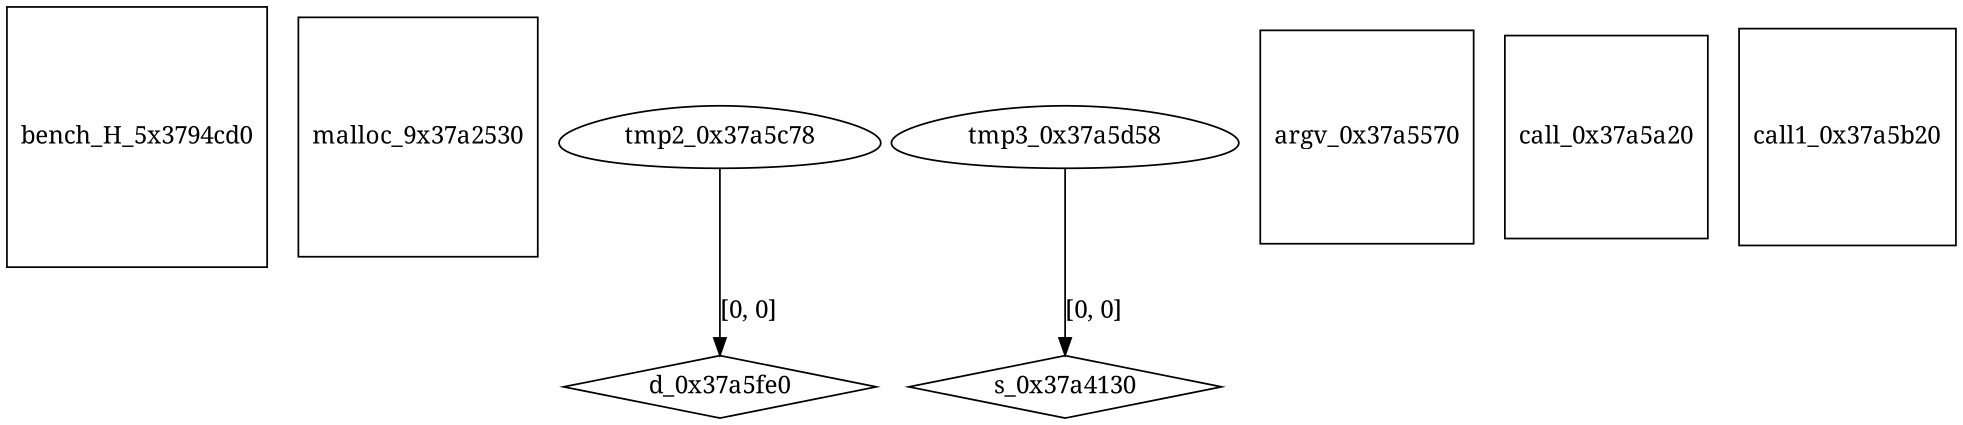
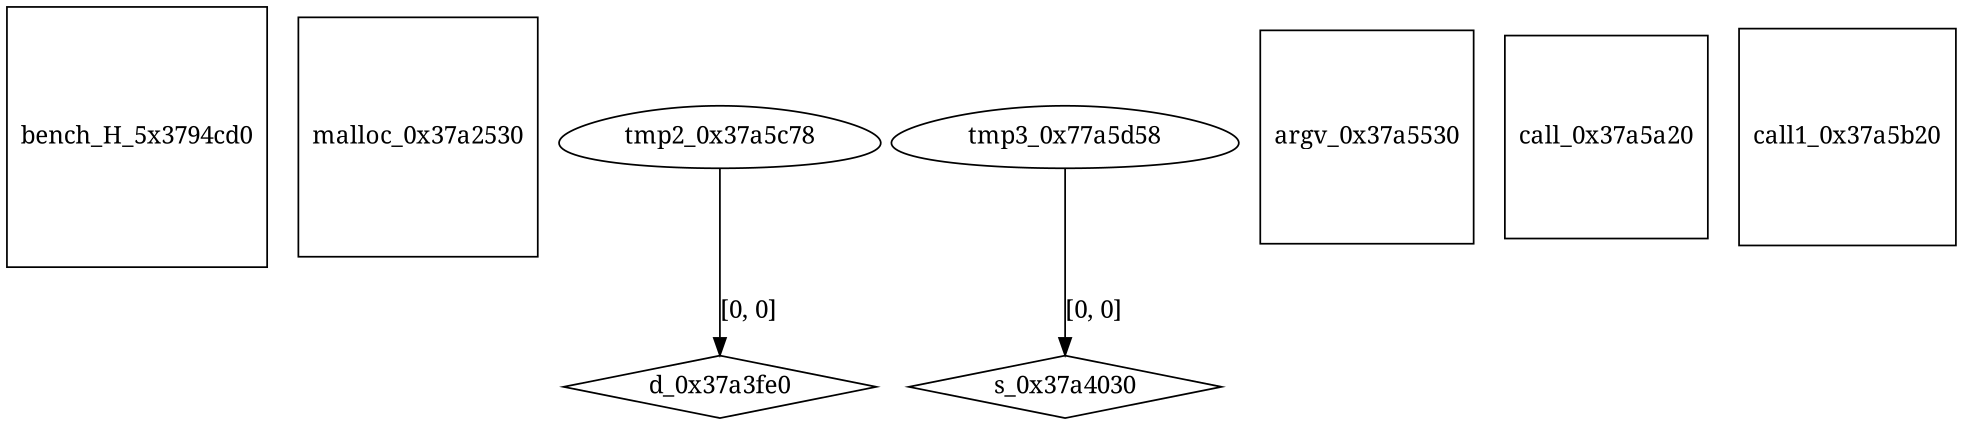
(418, 137) -> (418, 137)
(1065, 137) -> (1065, 137)
(1367, 137) -> (1367, 137)
(720, 387) -> (720, 387)
(1065, 387) -> (1065, 387)
